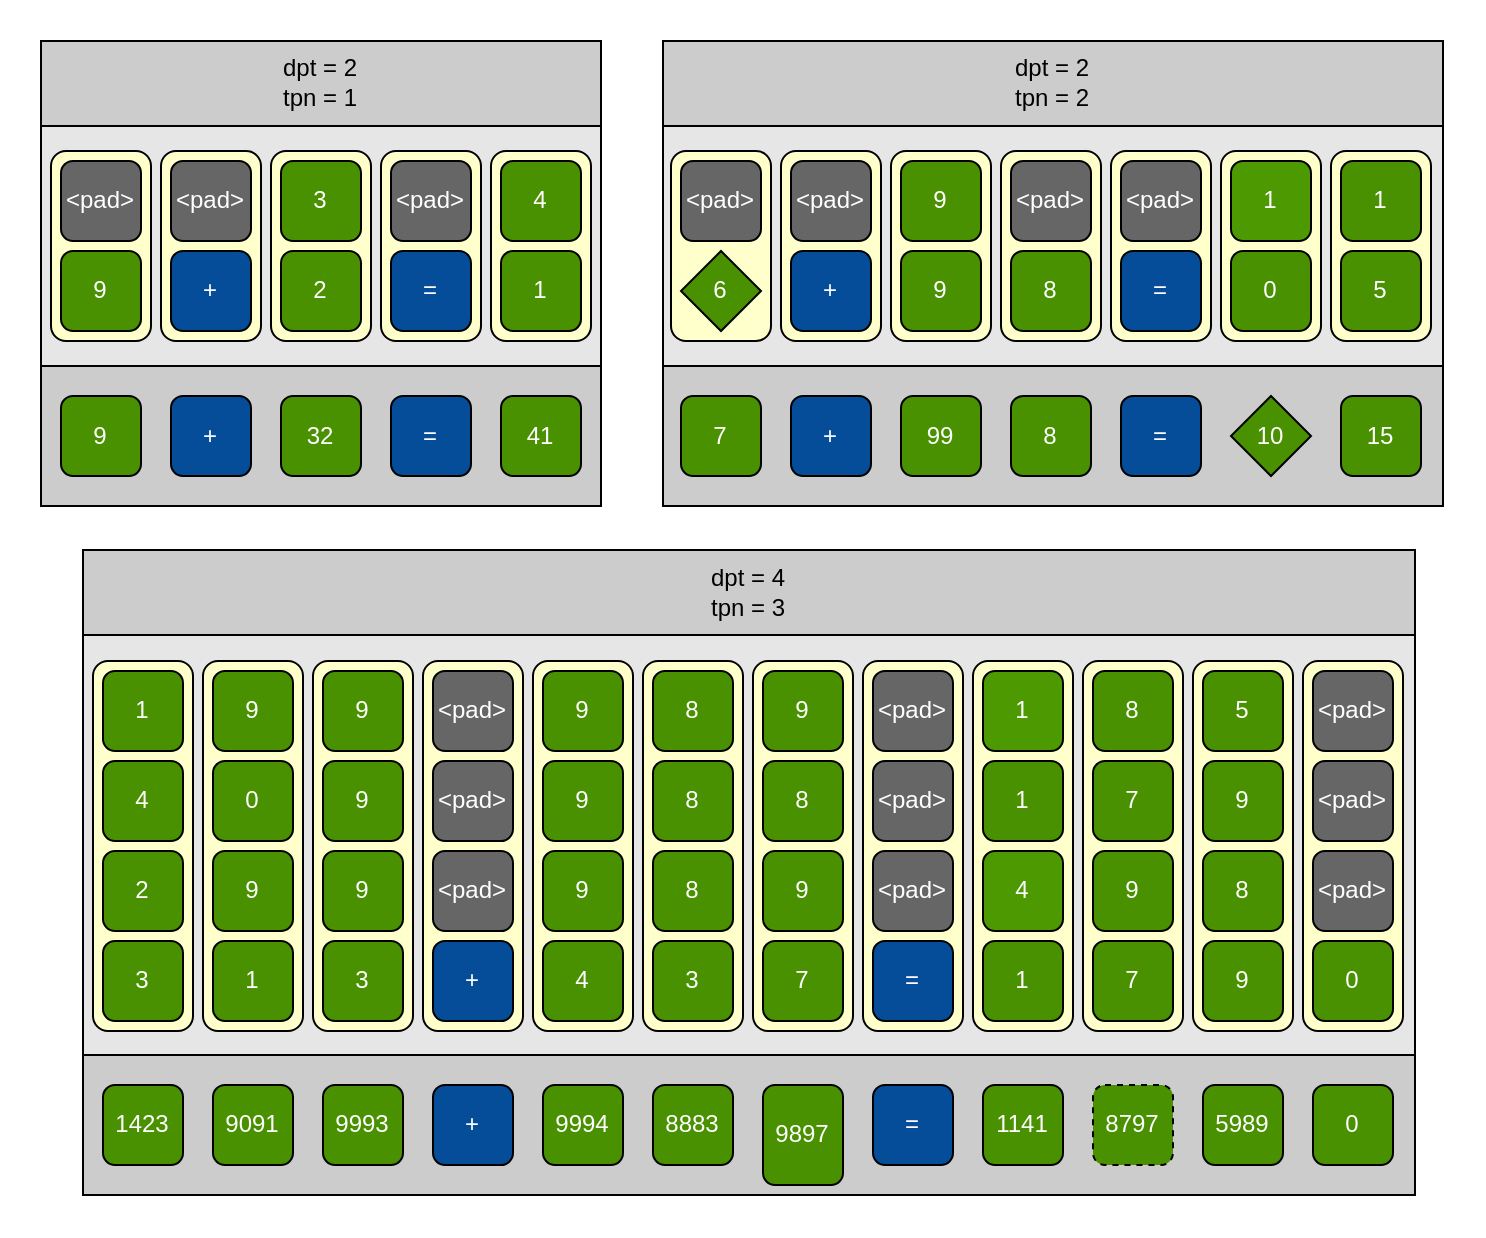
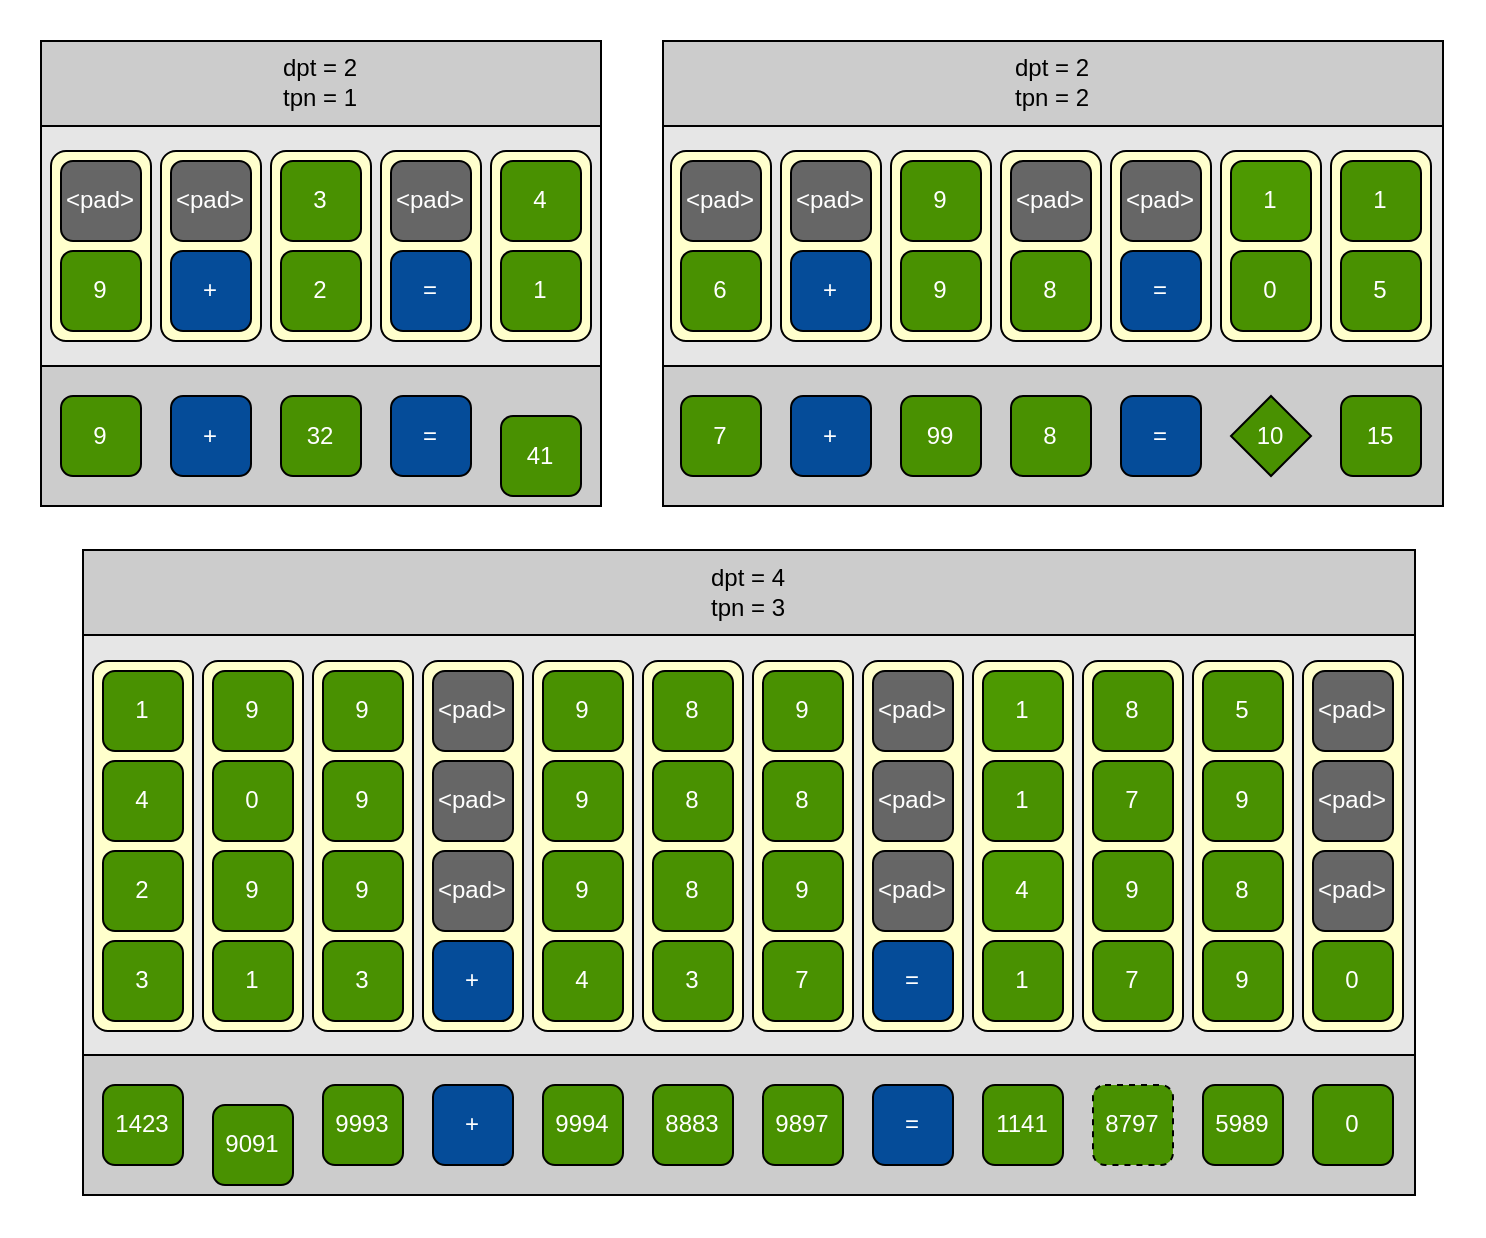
(721, 291) -> (721, 291)
(541, 436) -> (541, 456)
(253, 1125) -> (253, 1145)
(803, 1135) -> (803, 1125)
